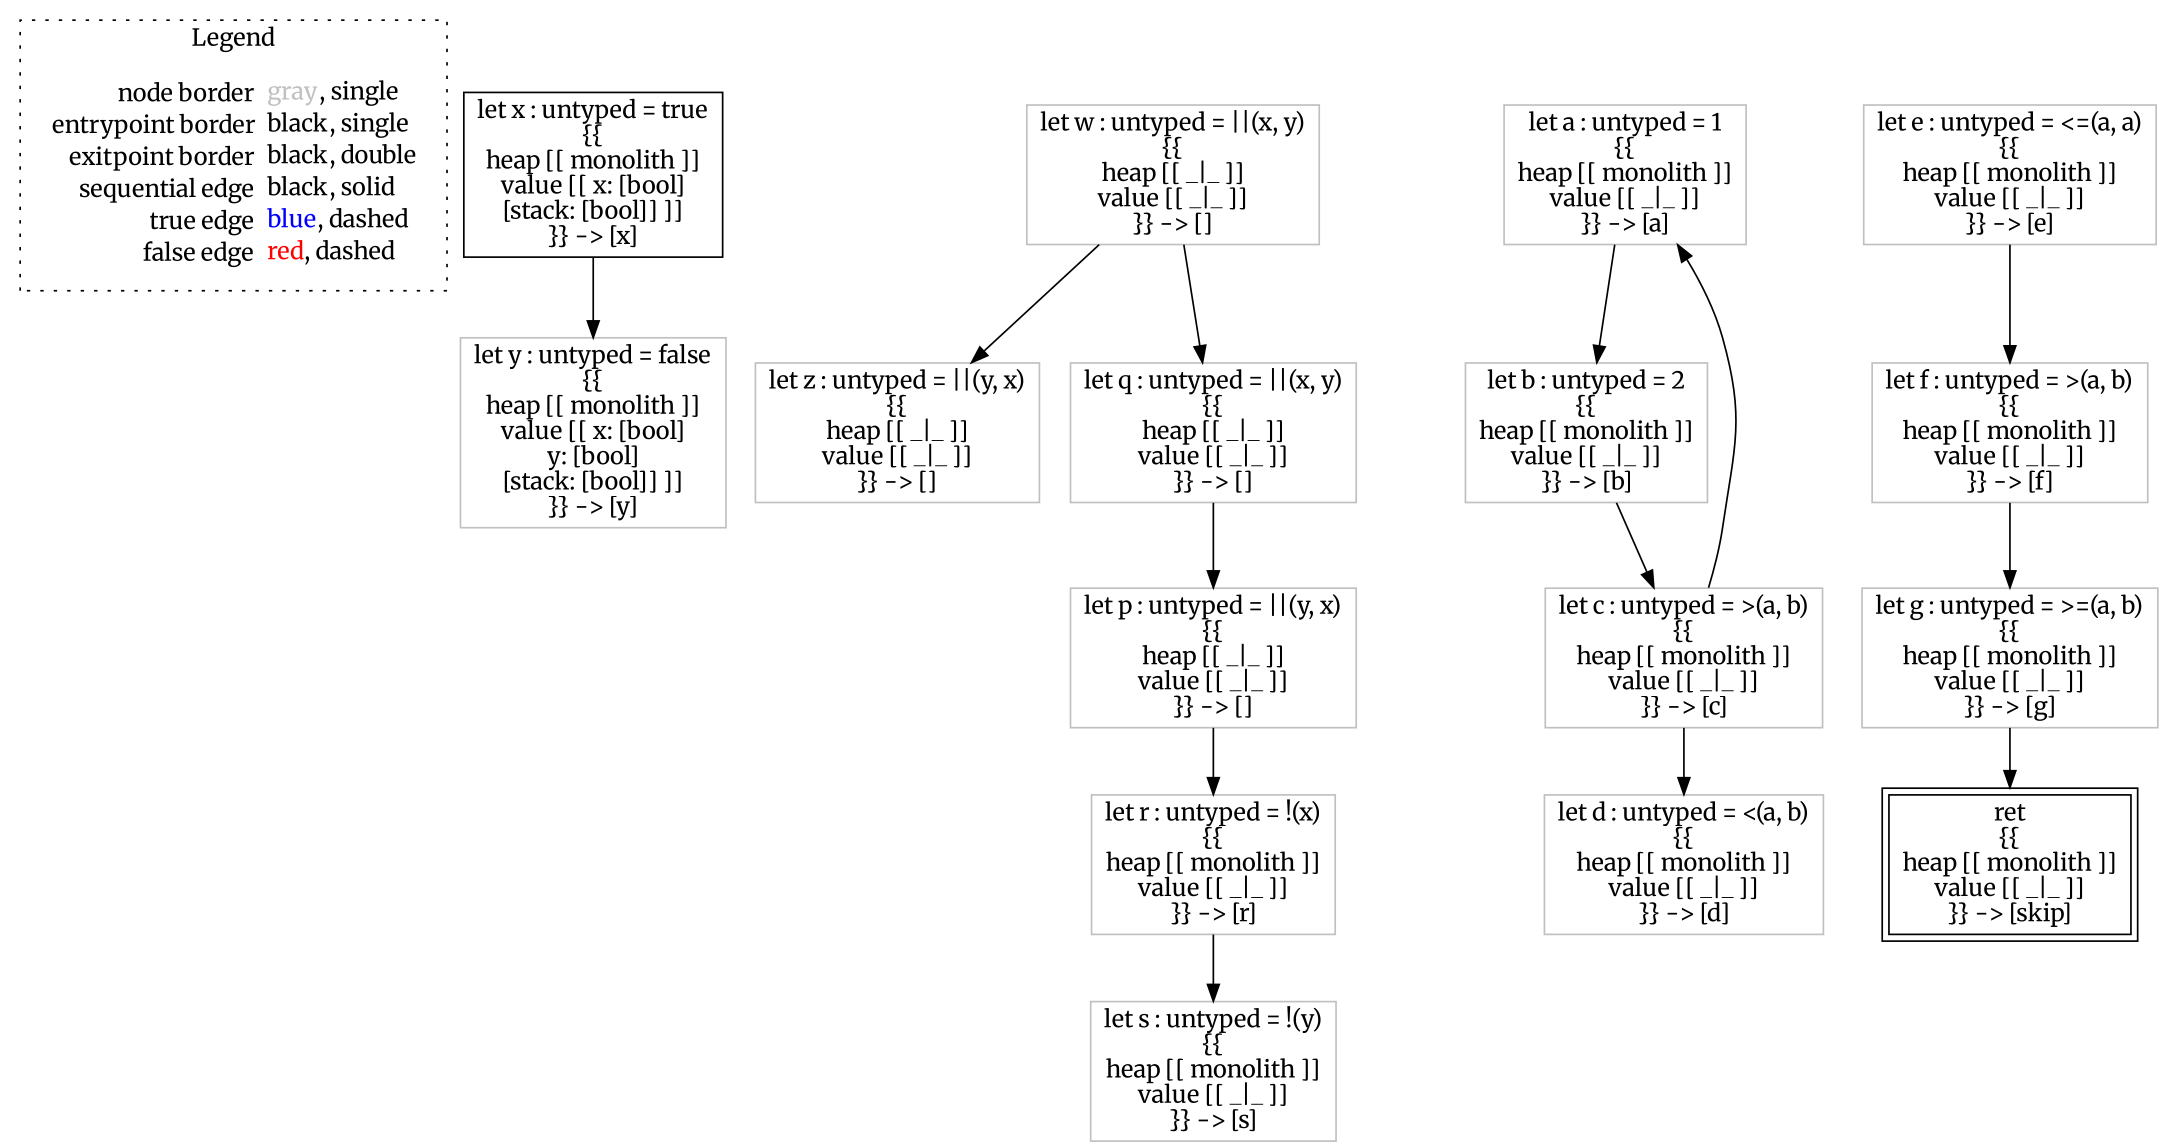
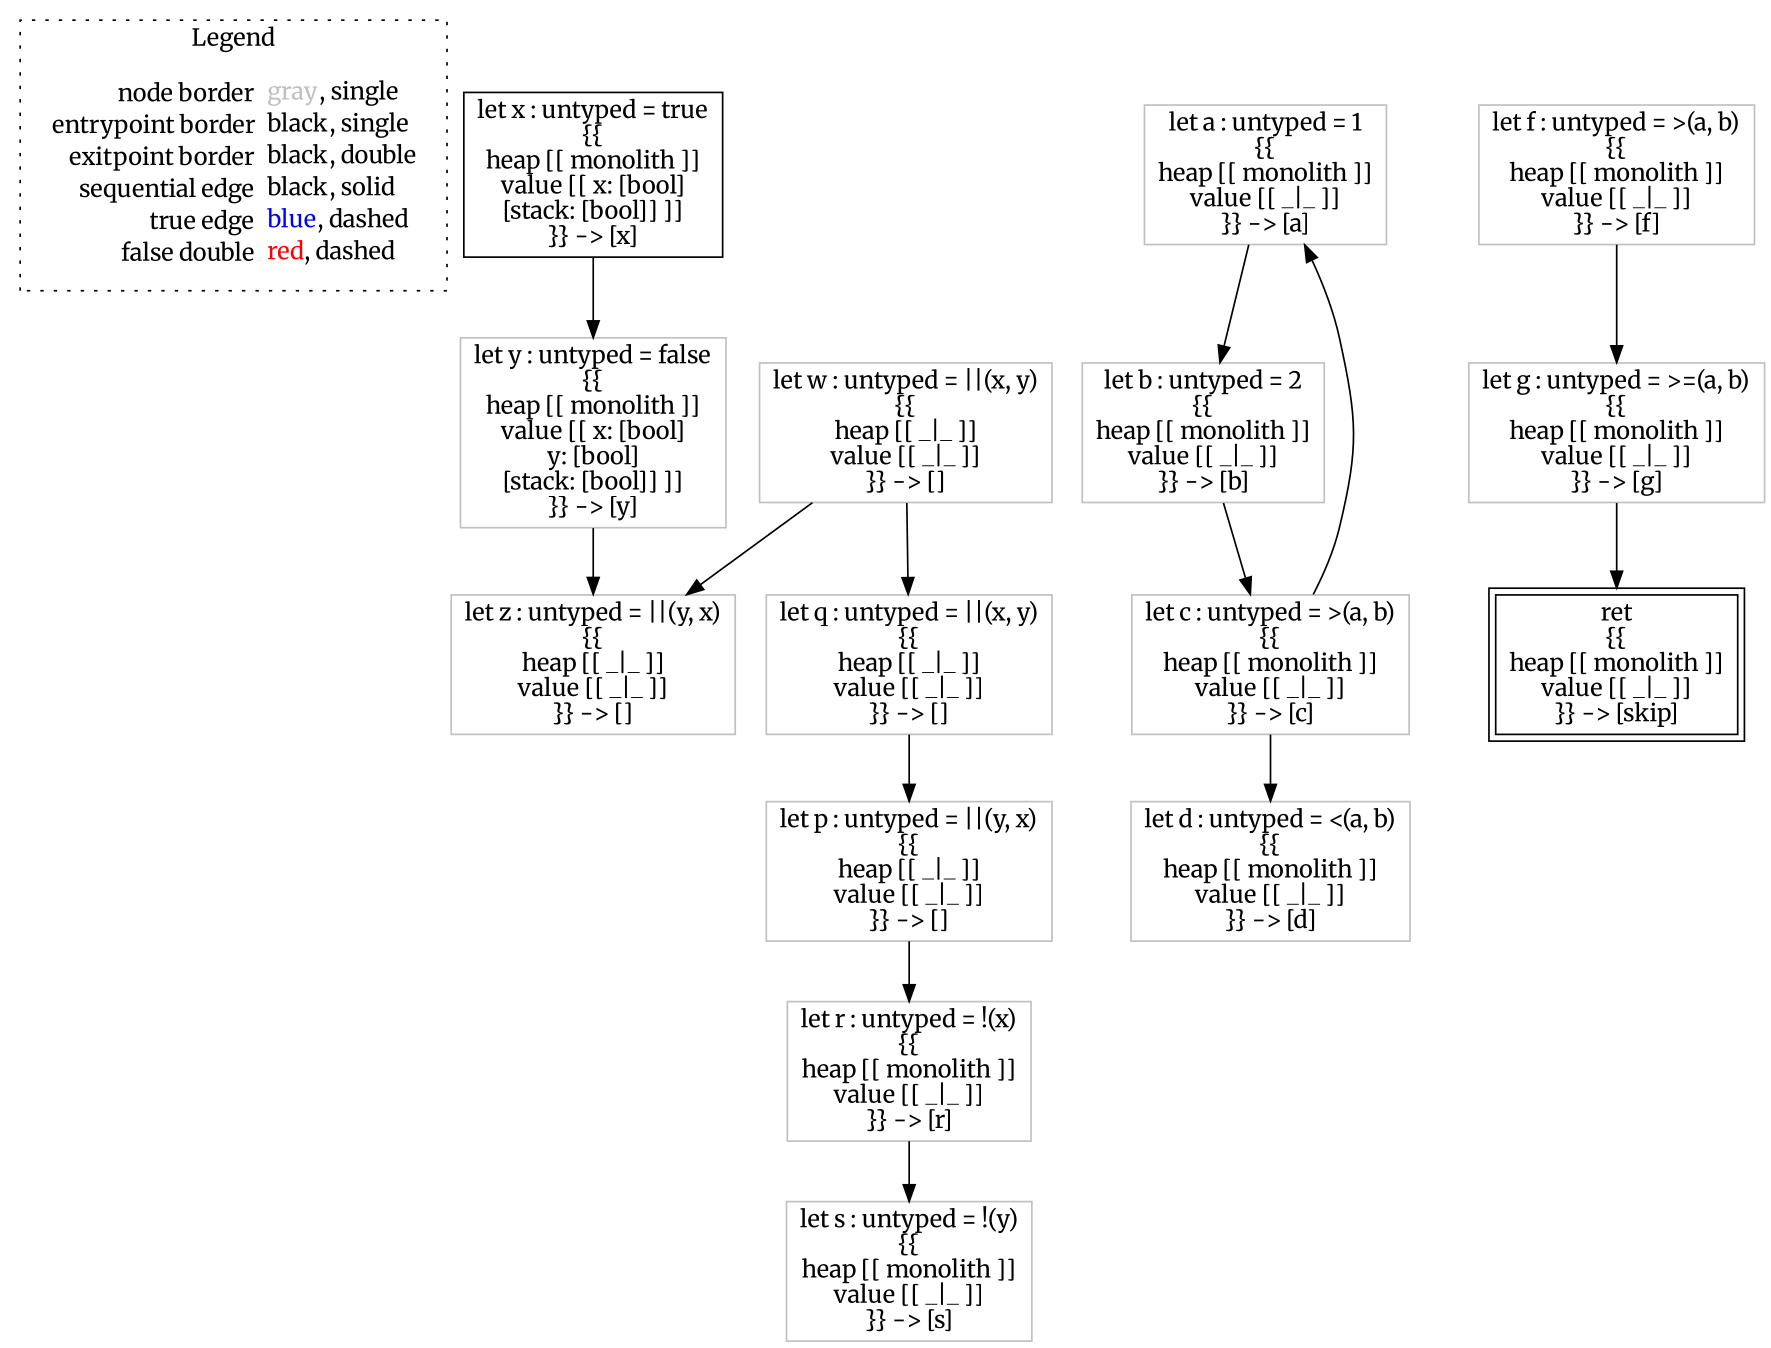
(2010, 175) -> none
(202, 254) -> (191, 254)
none -> (593, 553)
